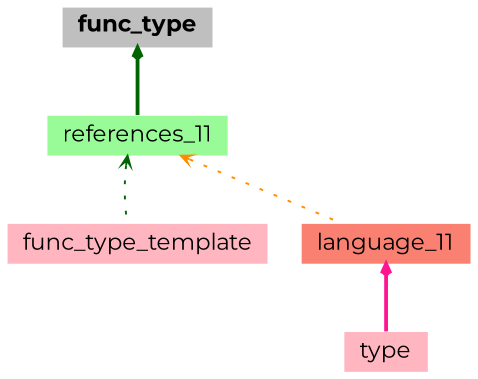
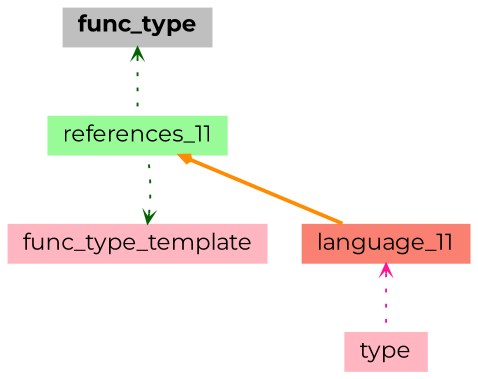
(138, 86) -> (138, 86)
(266, 191) -> (266, 191)
(125, 194) -> (150, 185)
(386, 302) -> (386, 302)
